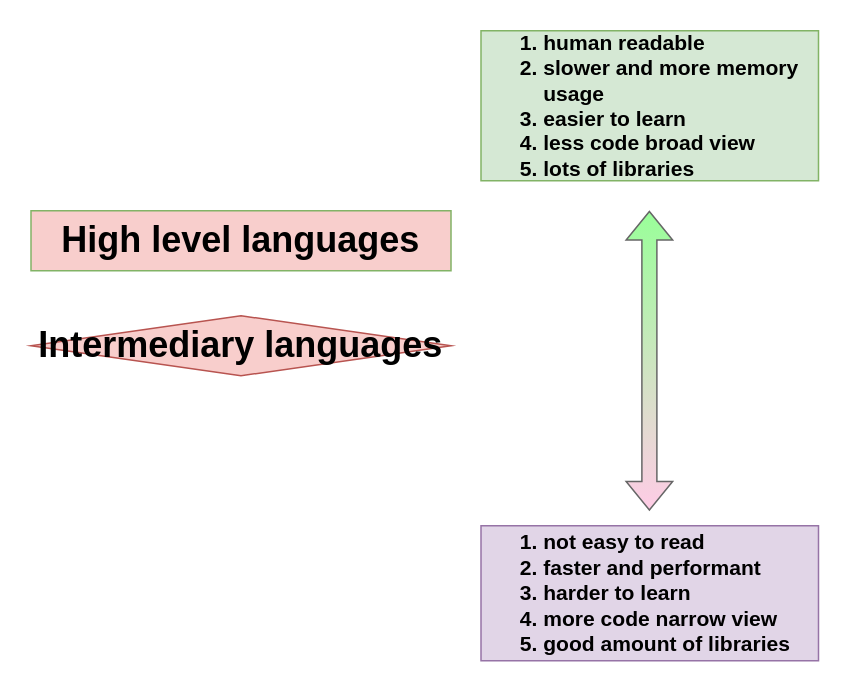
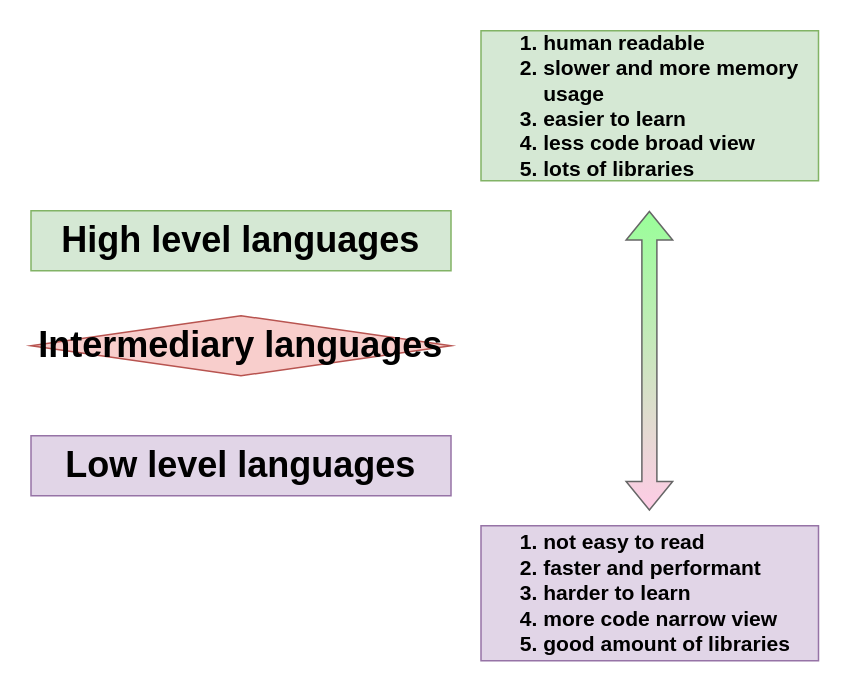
(241, 241) -> (241, 241)
none -> (241, 466)
